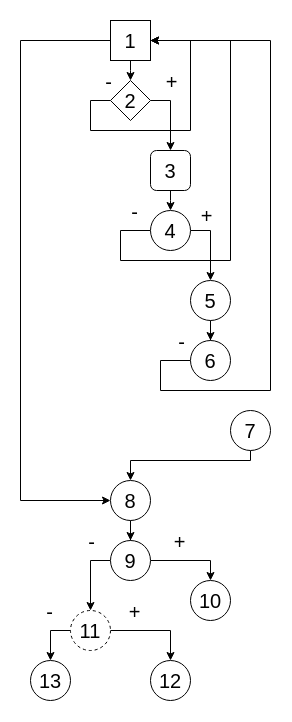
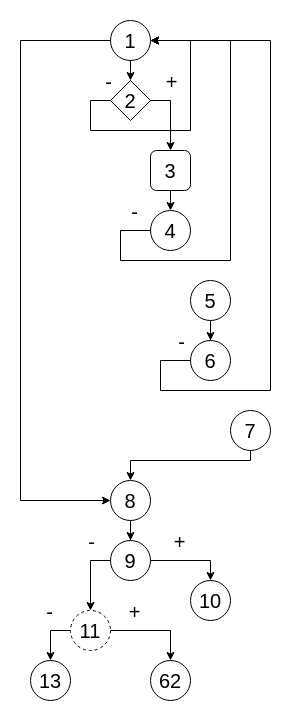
(131, 41) -> (131, 41)
(211, 242) -> none
(171, 681) -> (171, 681)
